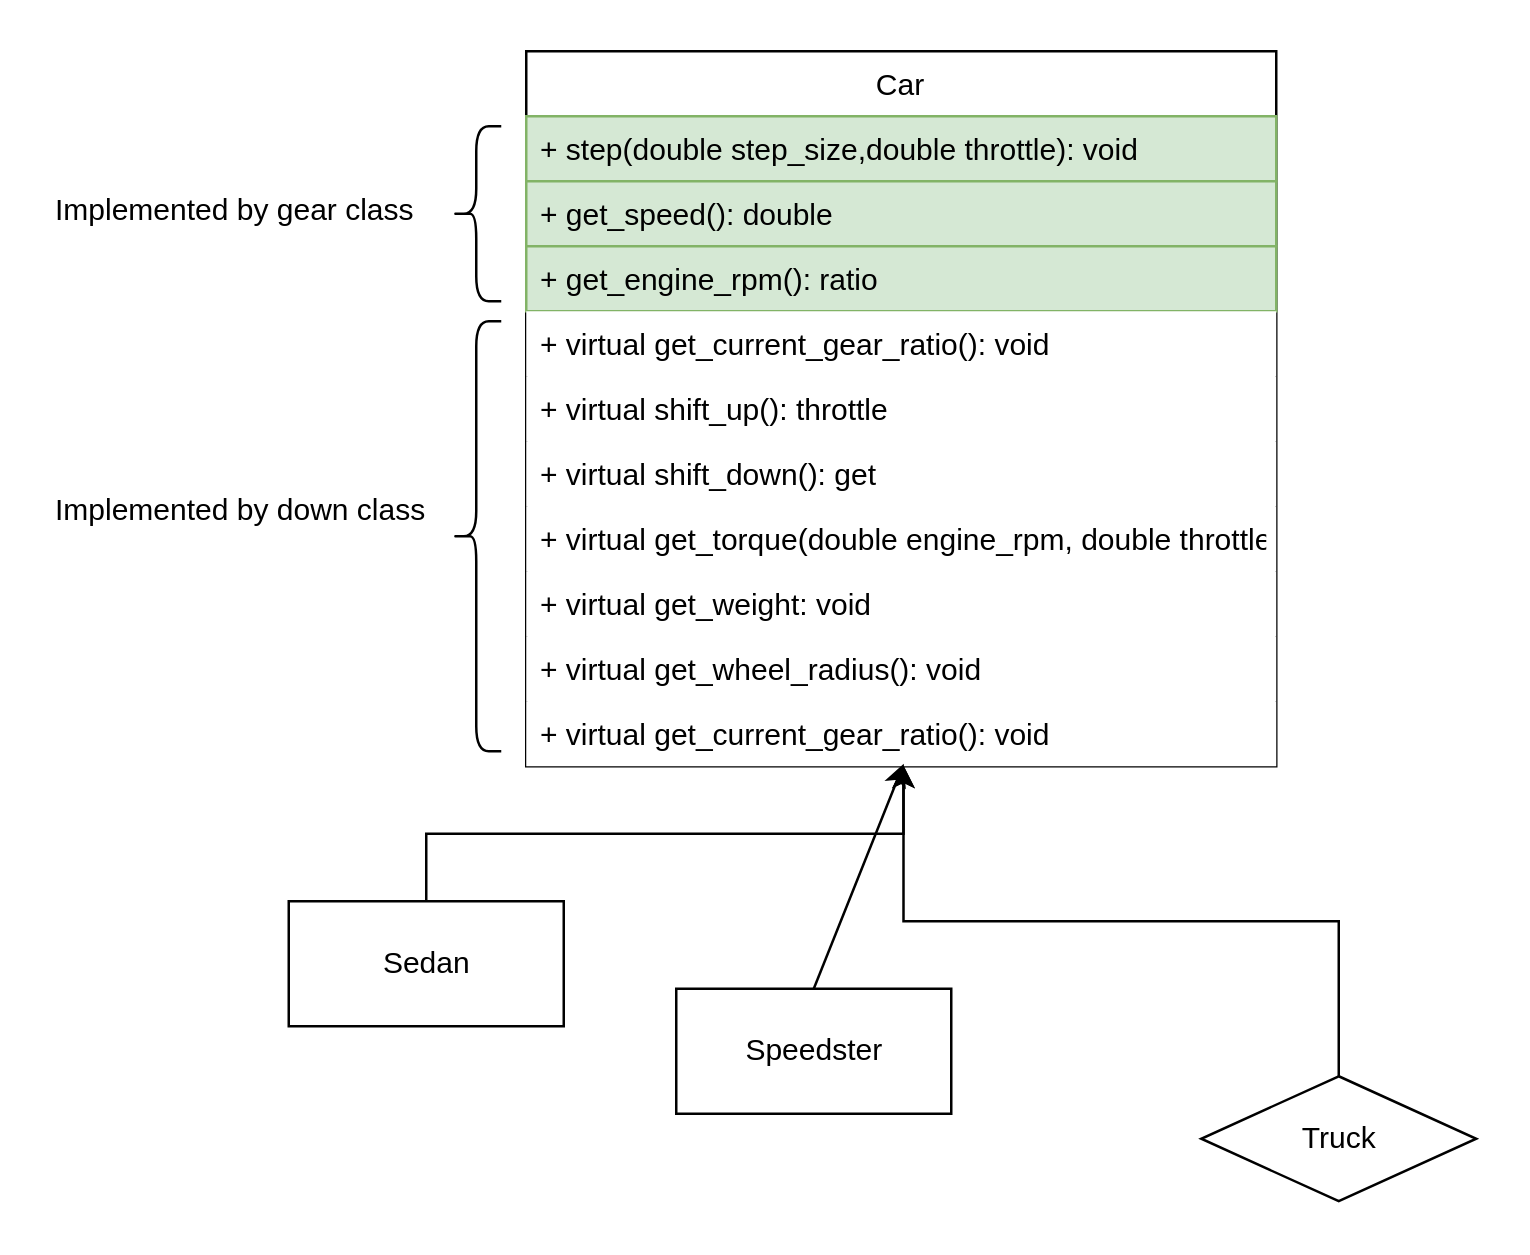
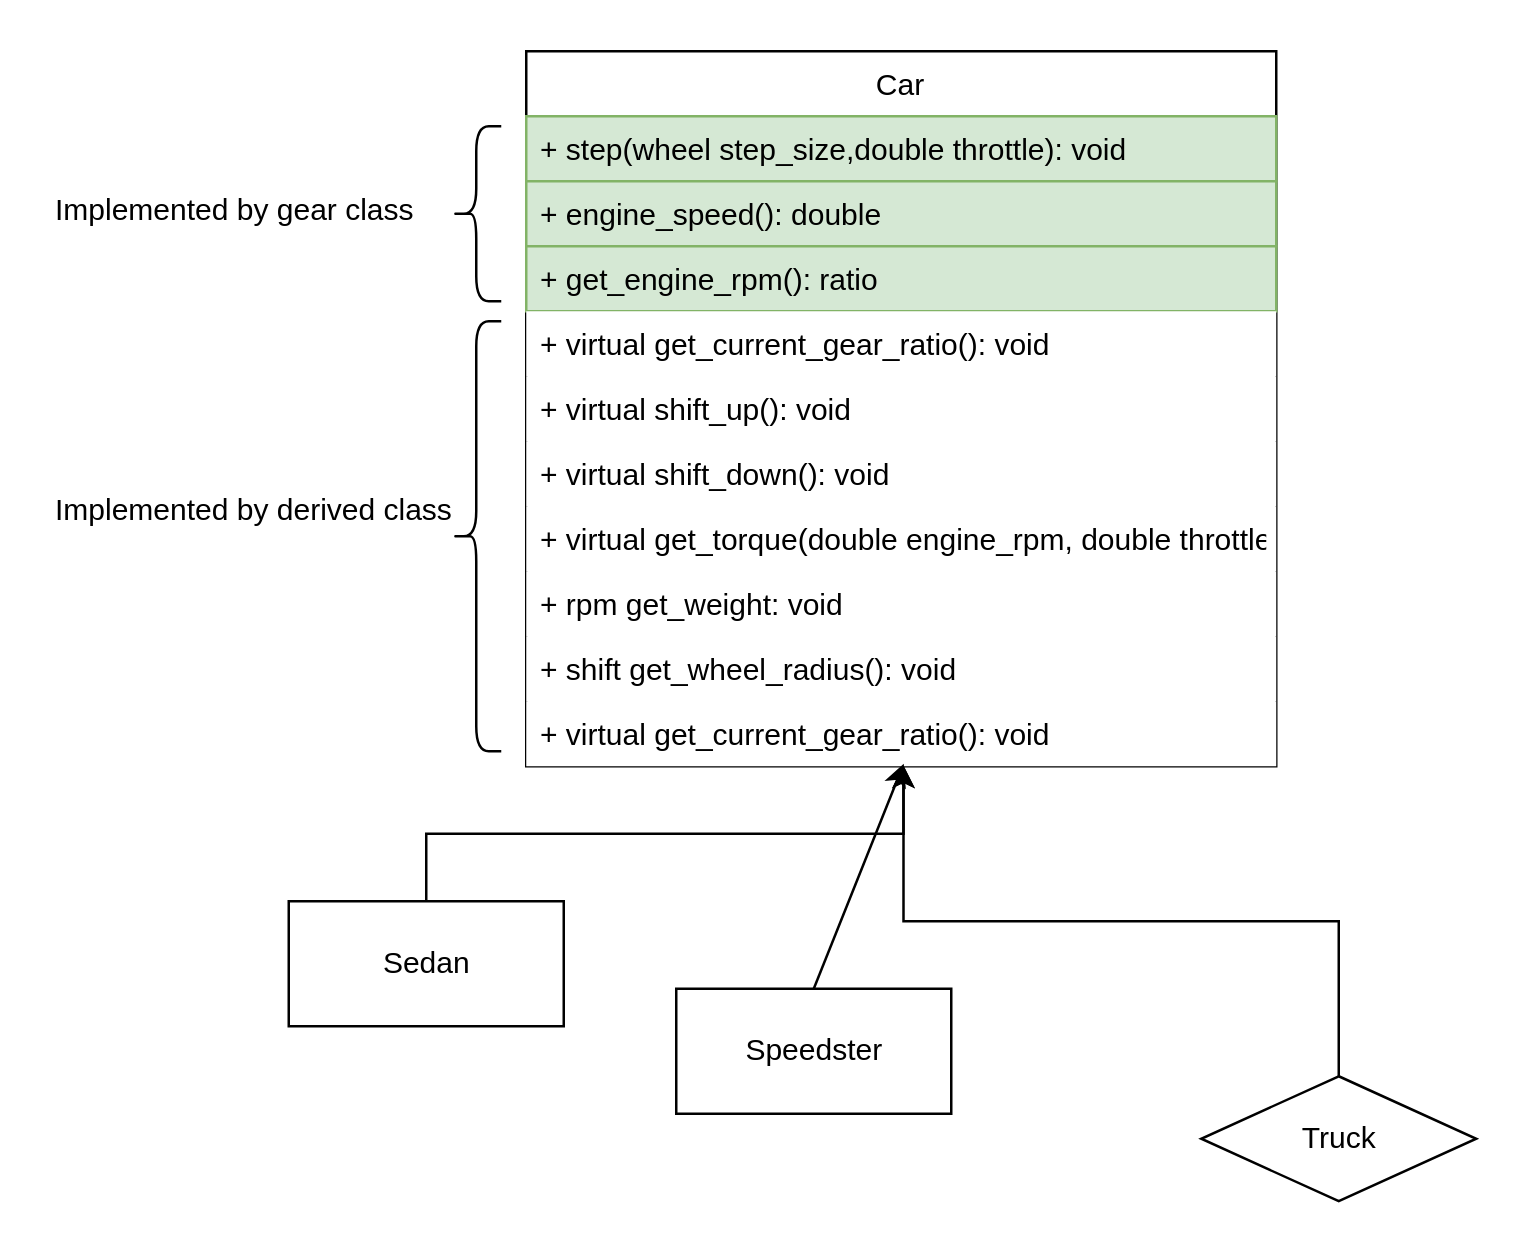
(884, 150) -> (875, 150)
(701, 215) -> (722, 215)
(761, 410) -> (727, 410)
(740, 475) -> (744, 475)
(247, 512) -> (268, 512)
(727, 605) -> (701, 605)
(791, 670) -> (778, 670)
